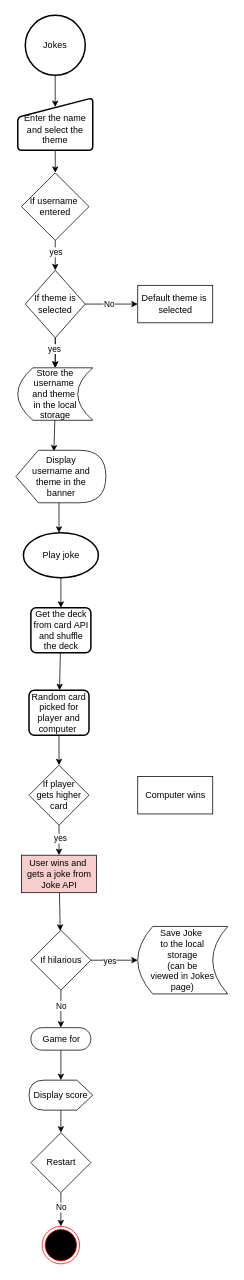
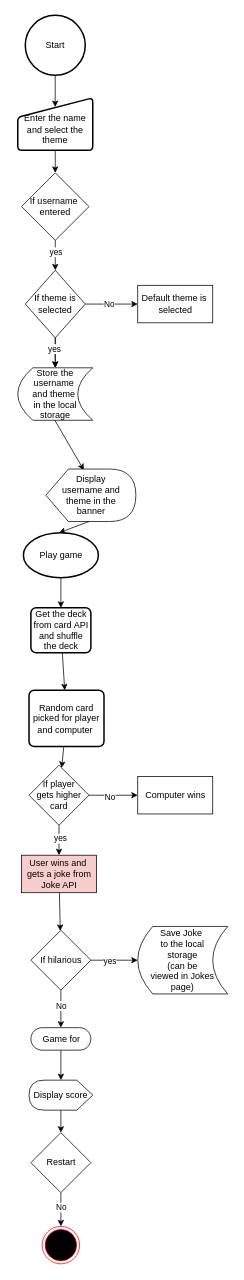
(55, 45) -> (55, 45)
(61, 477) -> (91, 495)
(61, 555) -> (61, 555)
(59, 713) -> (66, 719)
none -> (110, 795)
